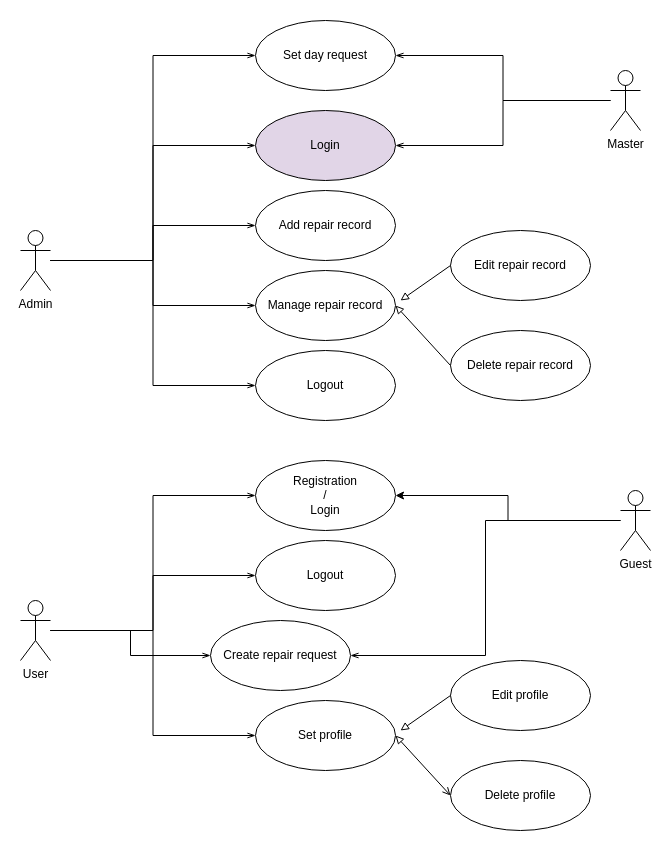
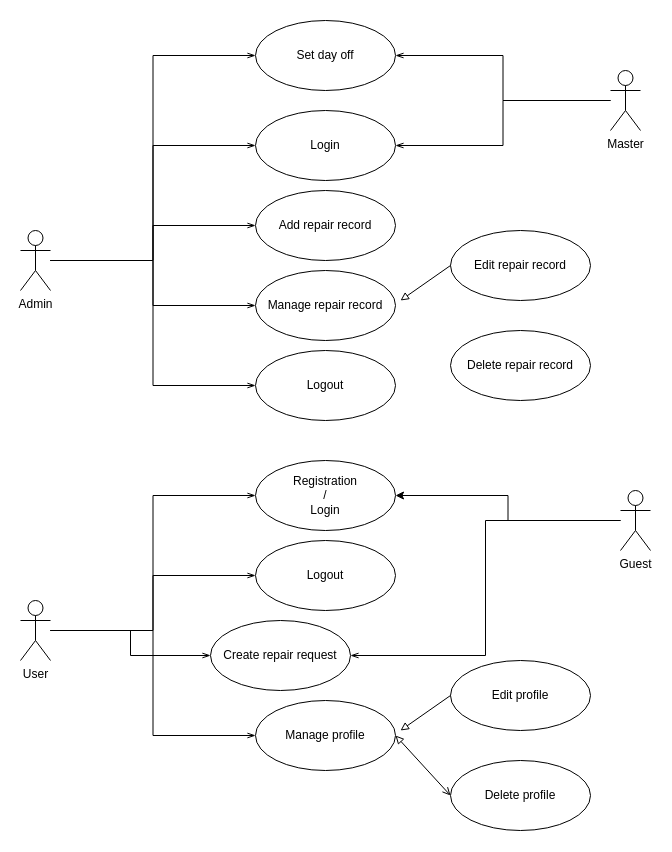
(326, 56) -> (326, 56)
(326, 146) -> (326, 146)
(425, 338) -> none
(326, 736) -> (326, 736)
